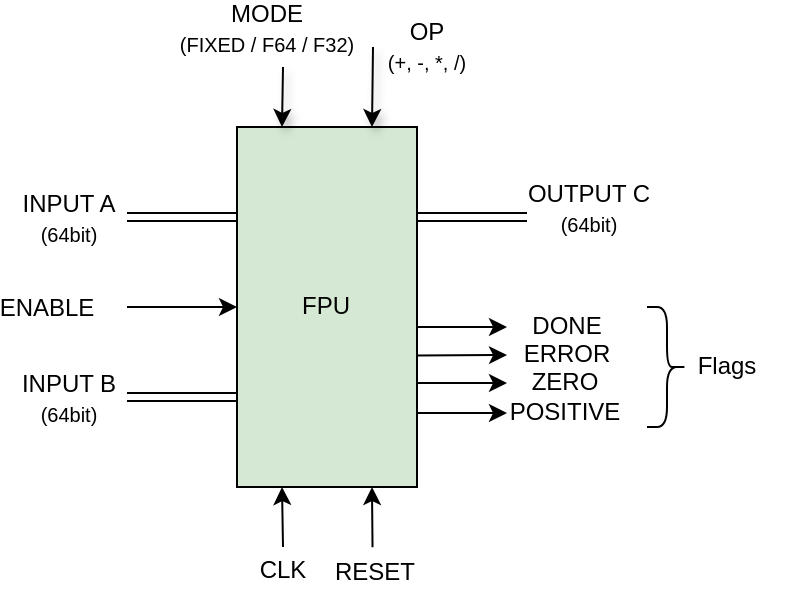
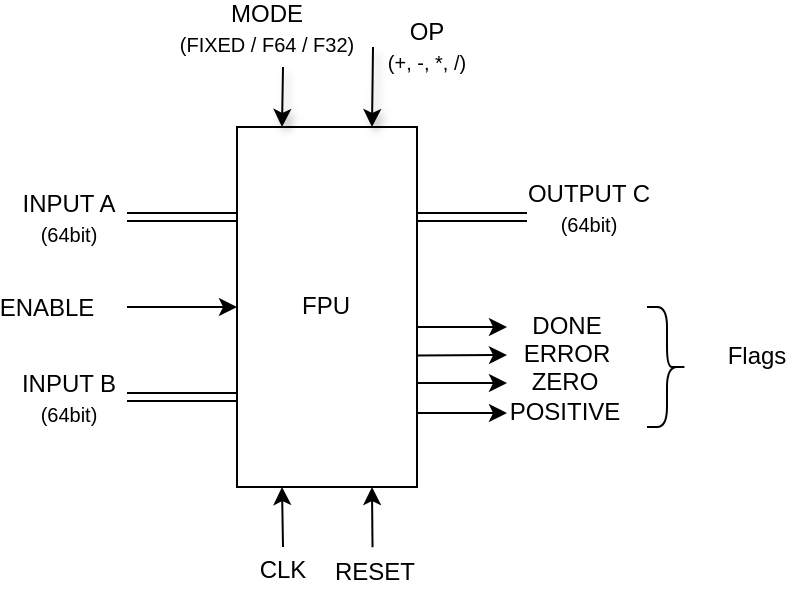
(327, 307) -> (327, 307)
(727, 367) -> (757, 357)
